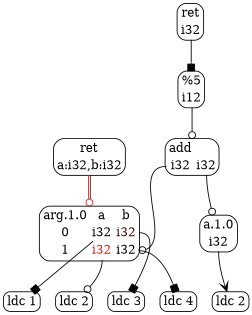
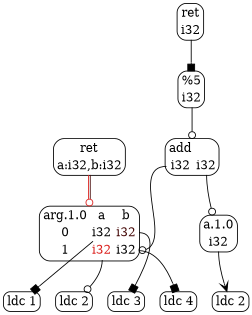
(192, 98) -> (192, 98)
